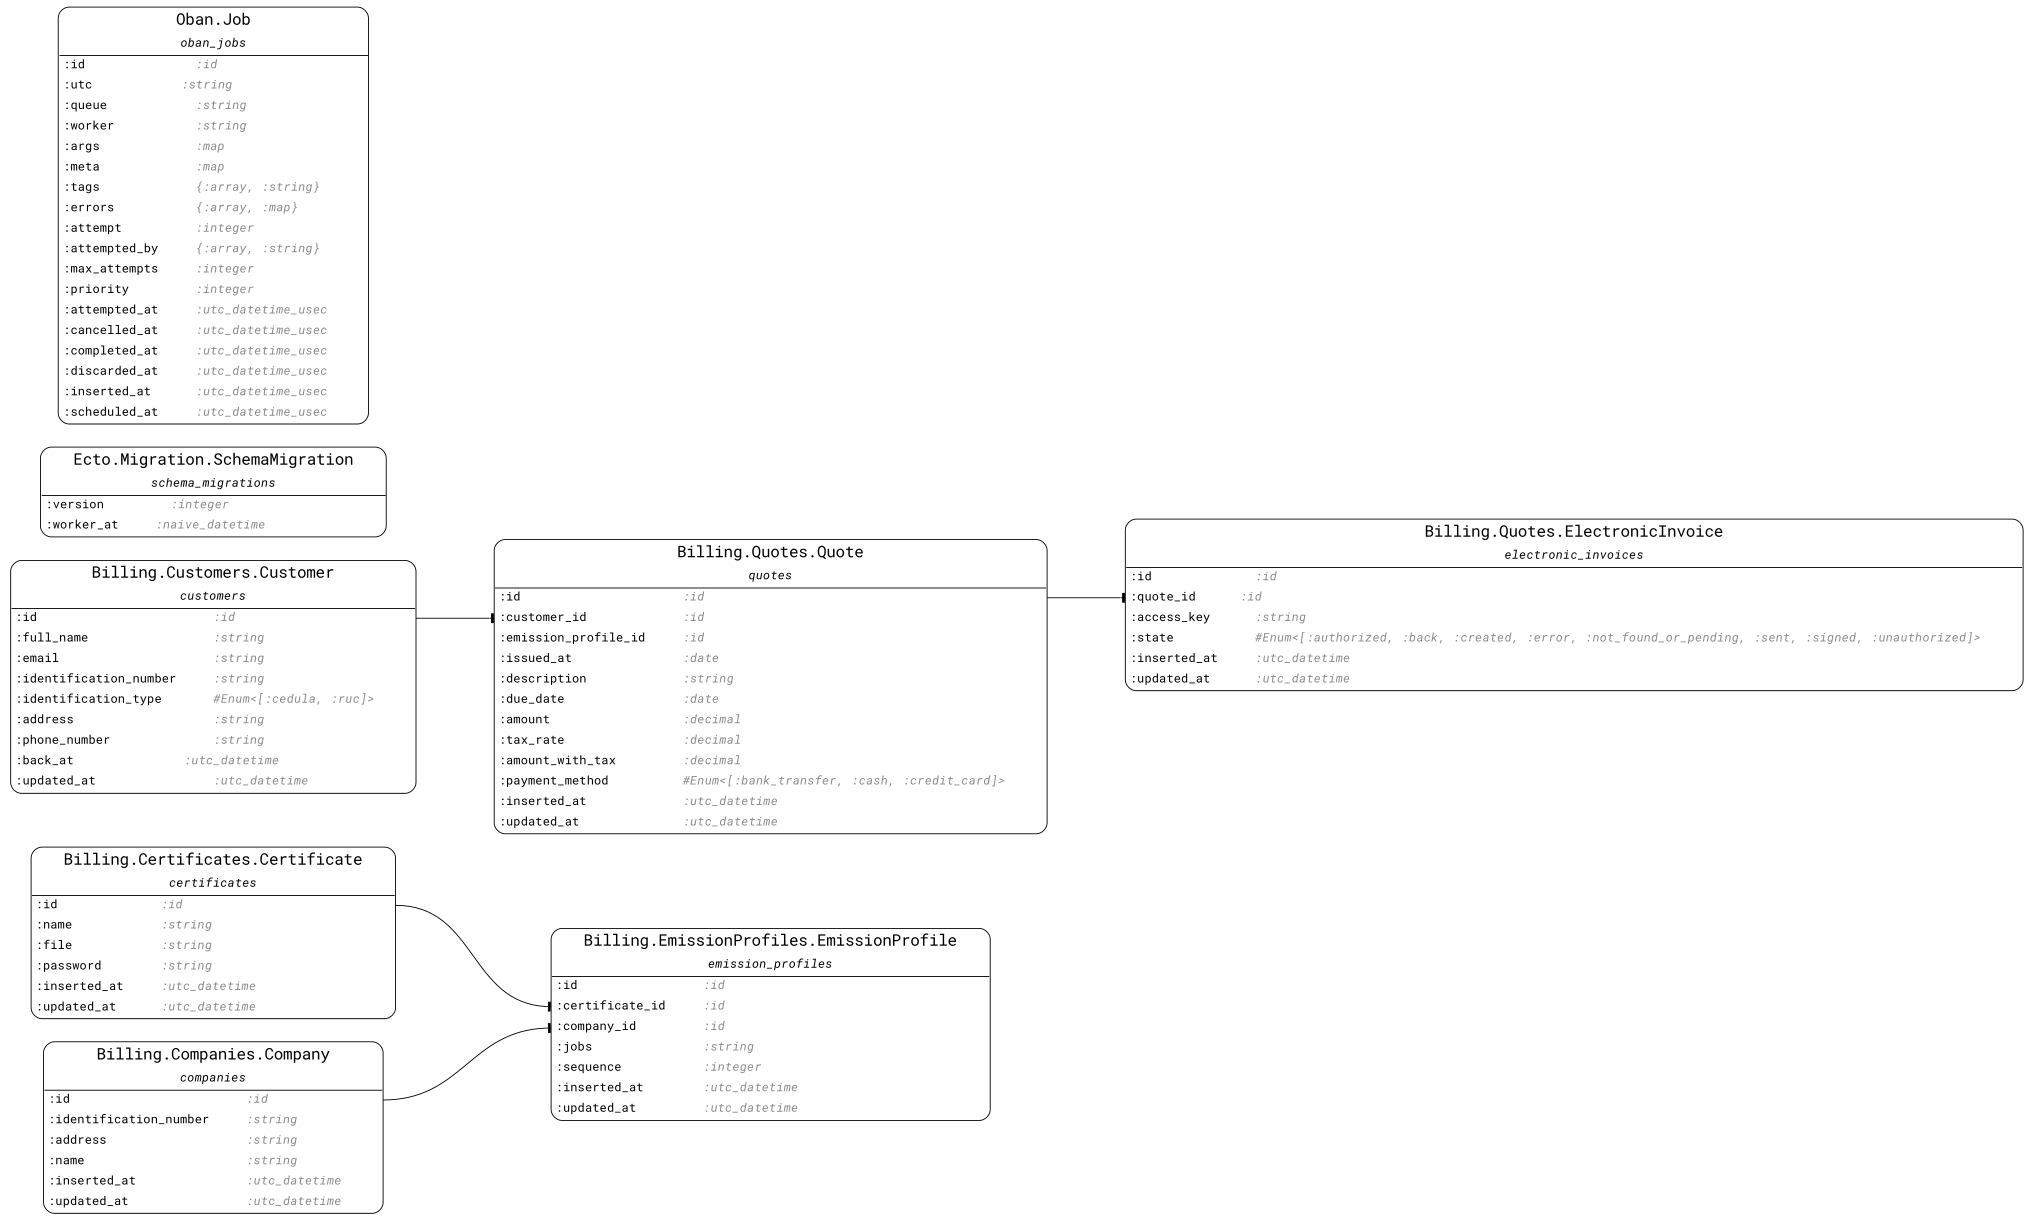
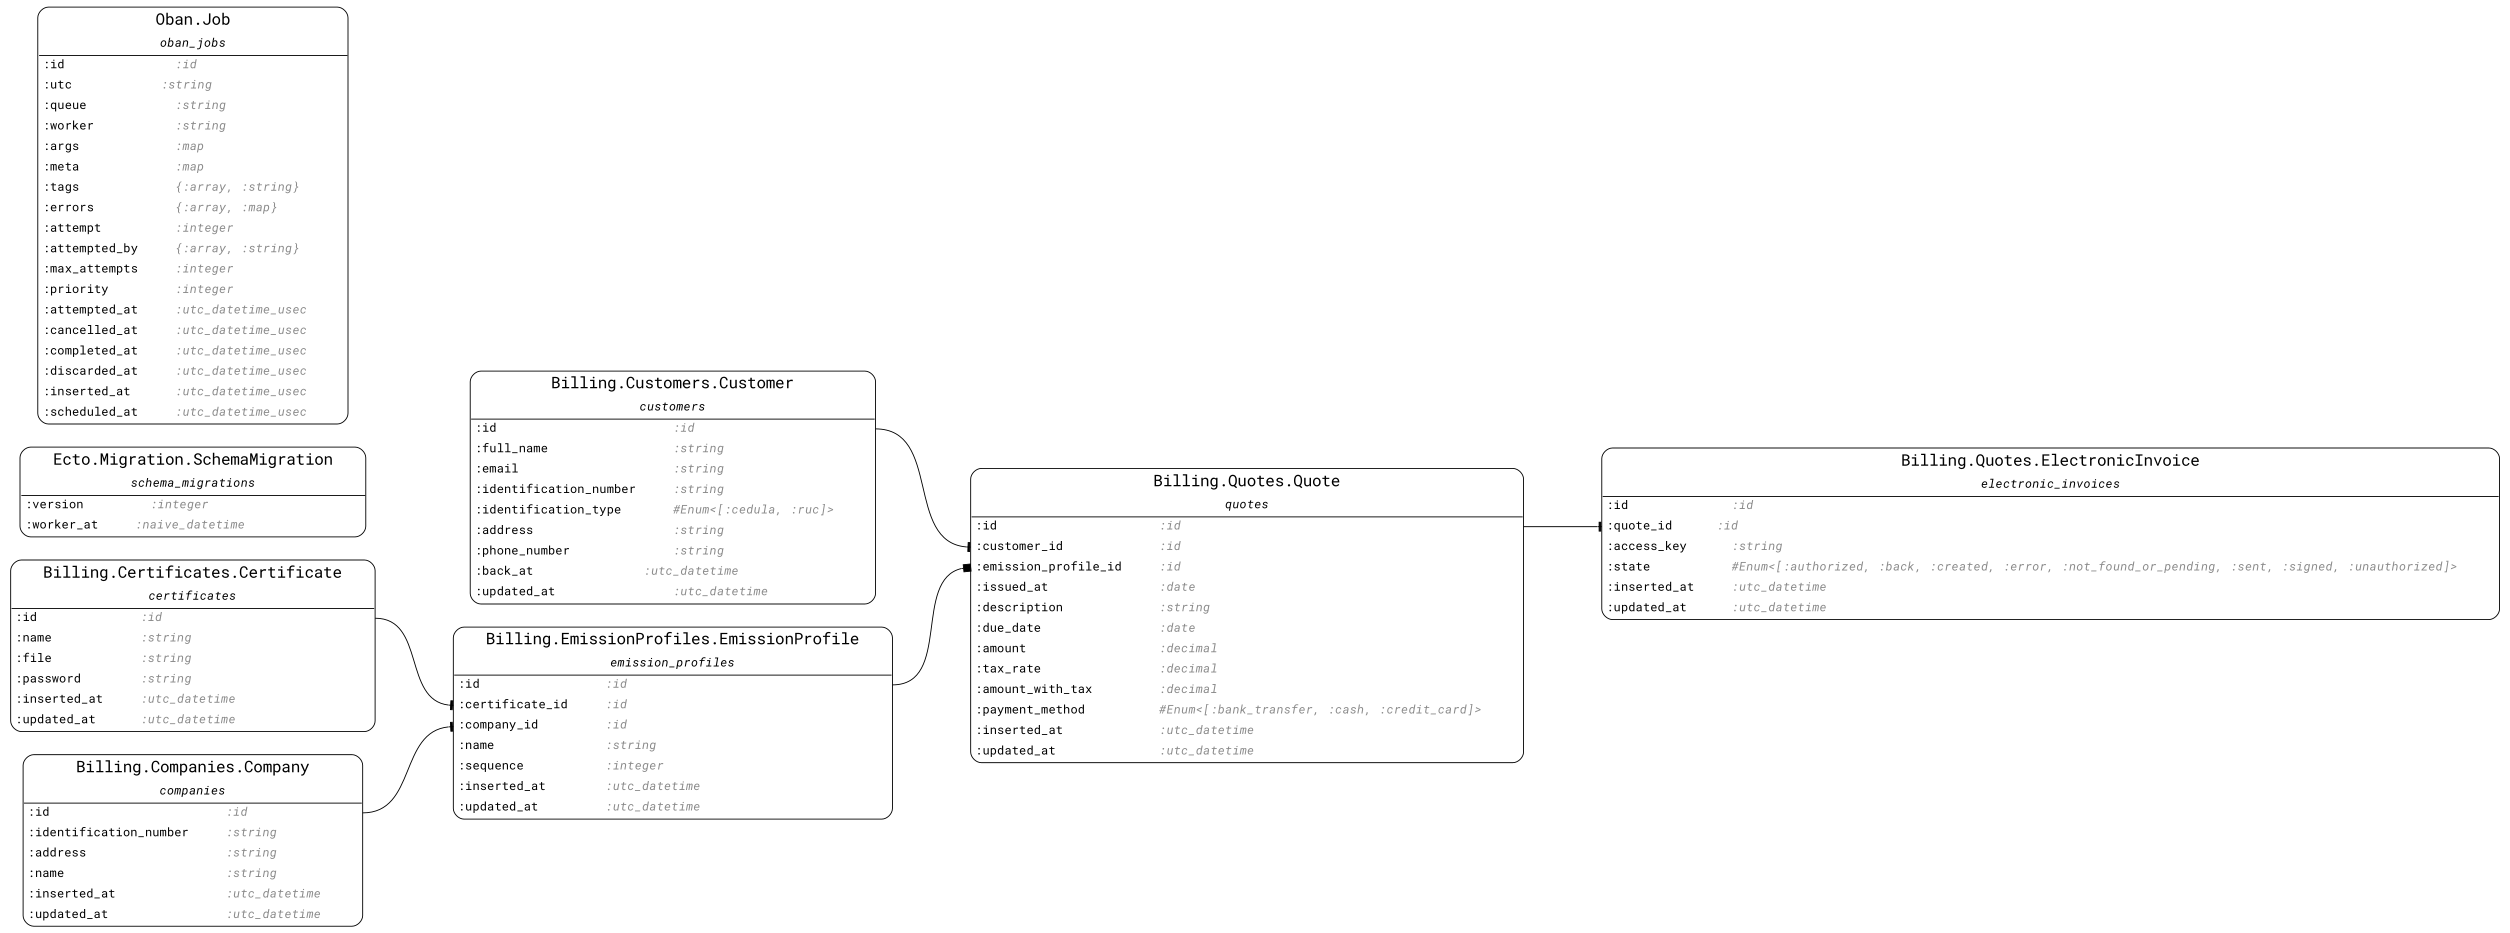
none -> (931, 631)
(629, 1047) -> (532, 745)
